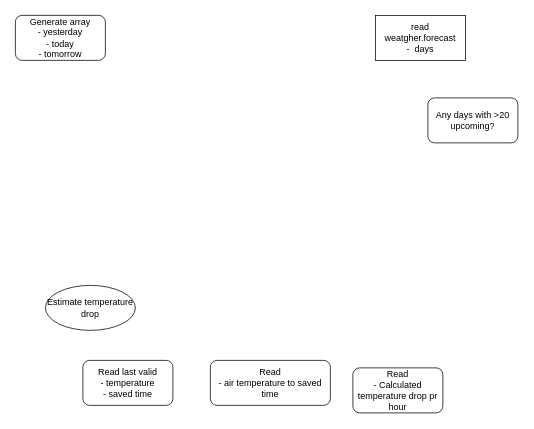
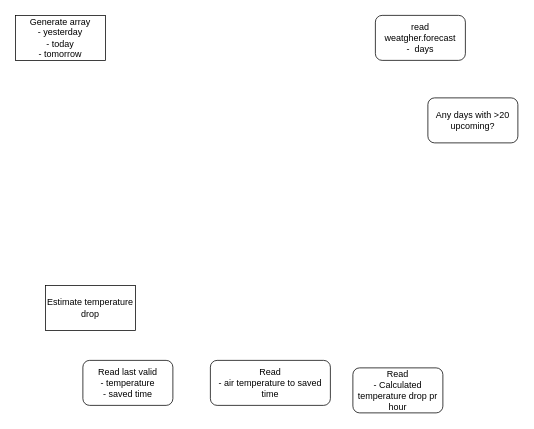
(60, 38) -> (60, 38)
(420, 38) -> (420, 38)
(90, 308) -> (90, 308)
